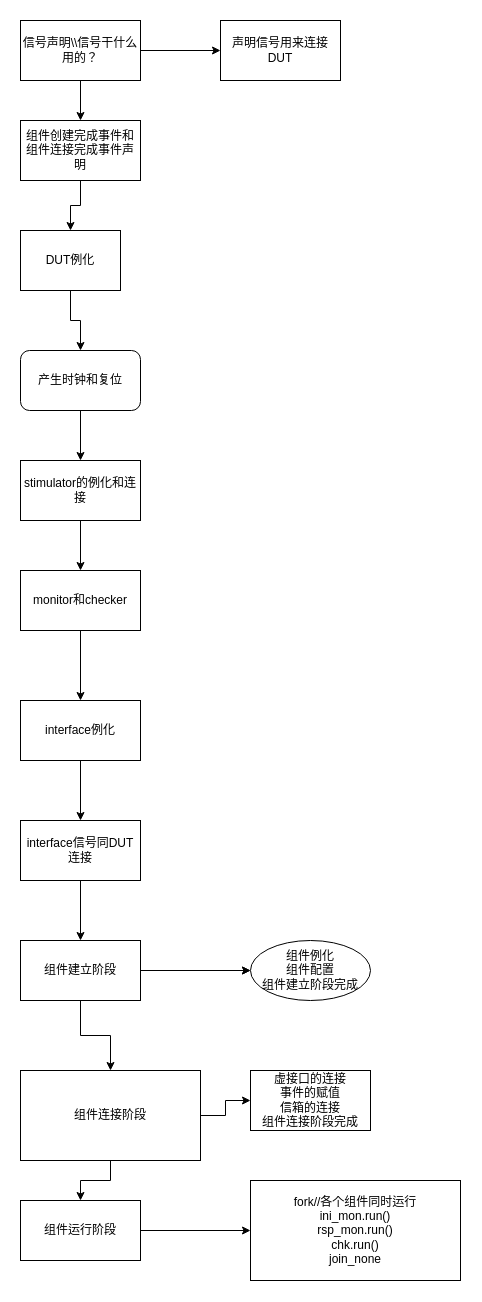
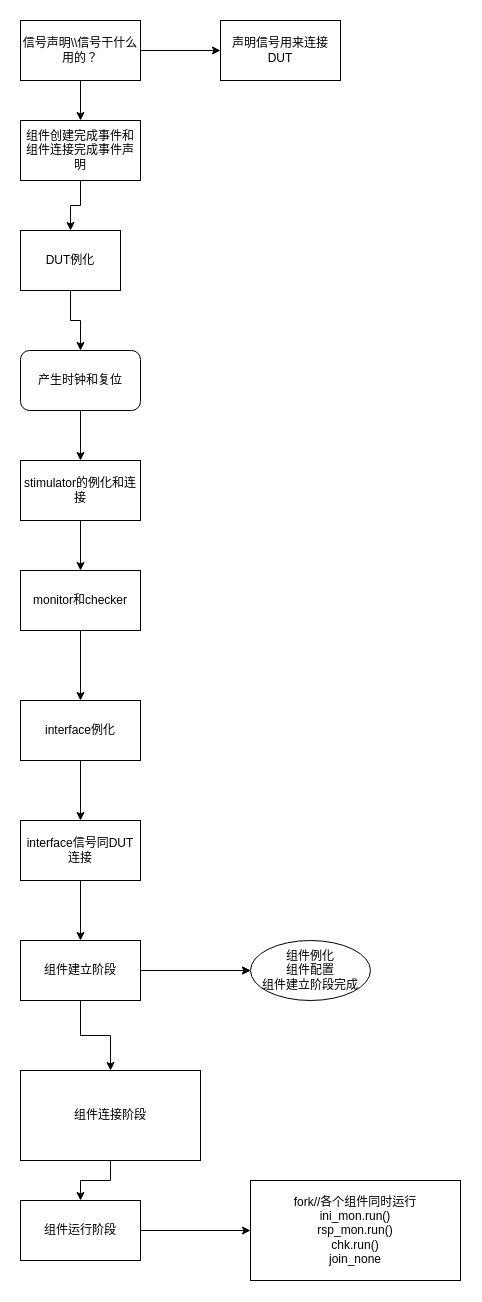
(311, 1101) -> none
(226, 1112) -> none
